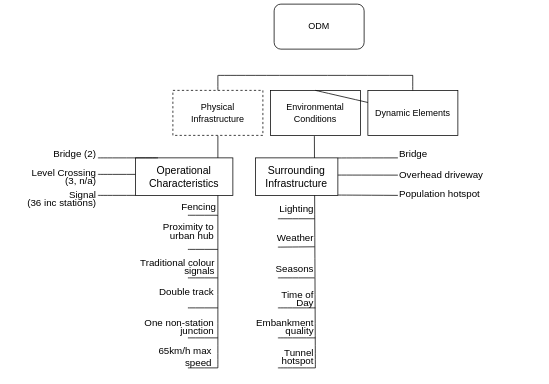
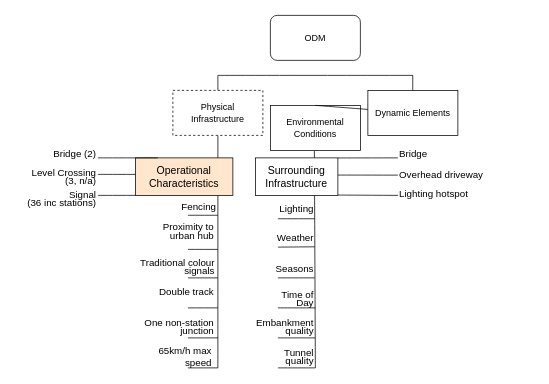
(319, 27) -> (315, 38)
(315, 113) -> (315, 128)
(184, 177) -> (184, 177)
(445, 195) -> (439, 195)
(292, 357) -> (292, 357)
